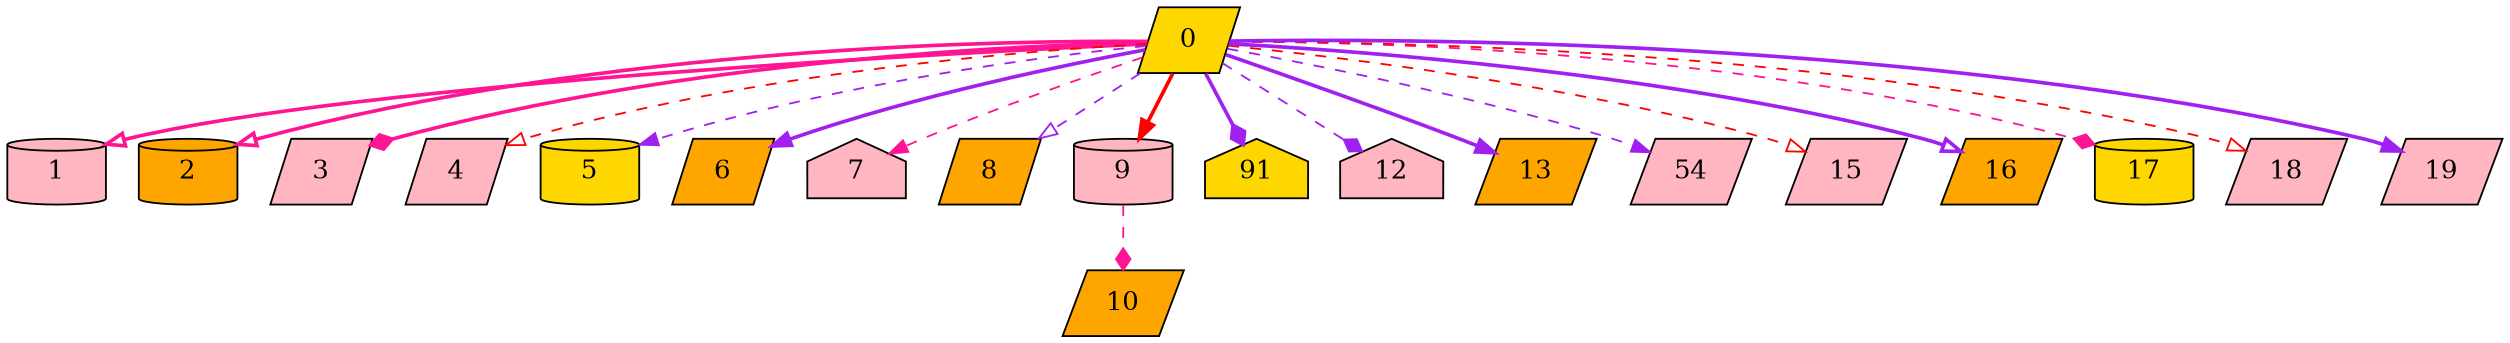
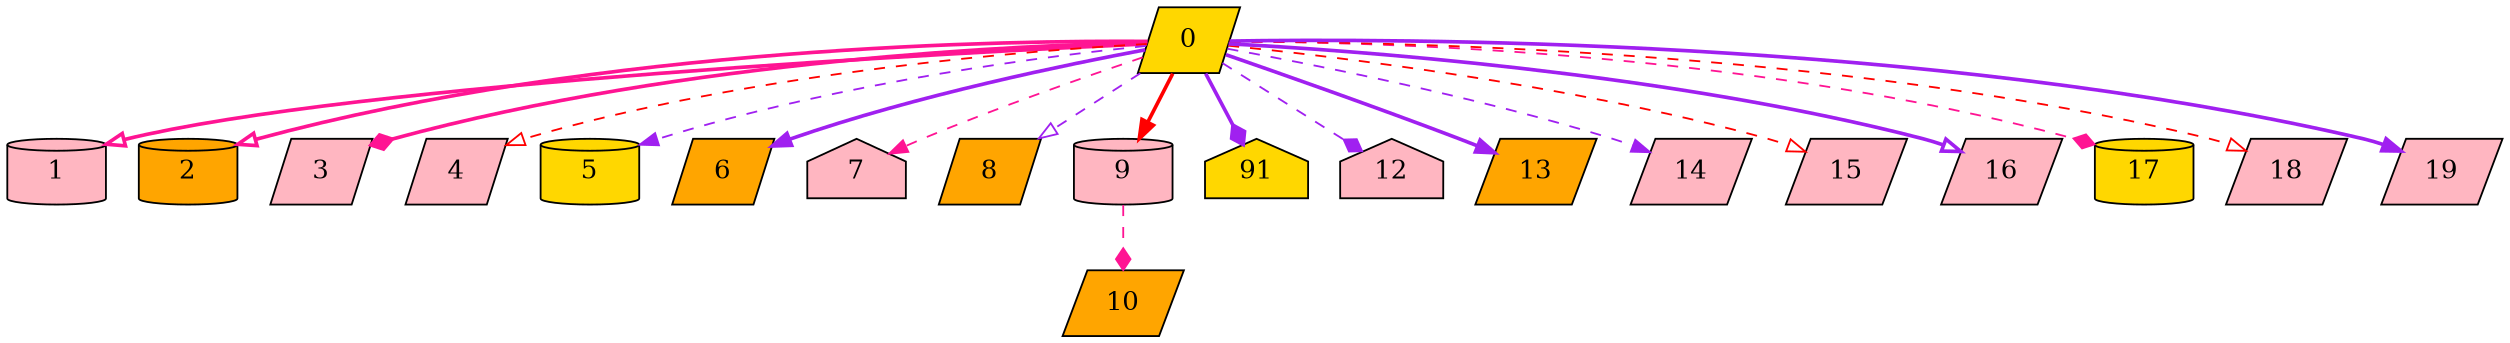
(1691, 172) -> (1691, 172)
(2002, 172) -> (2002, 172)
